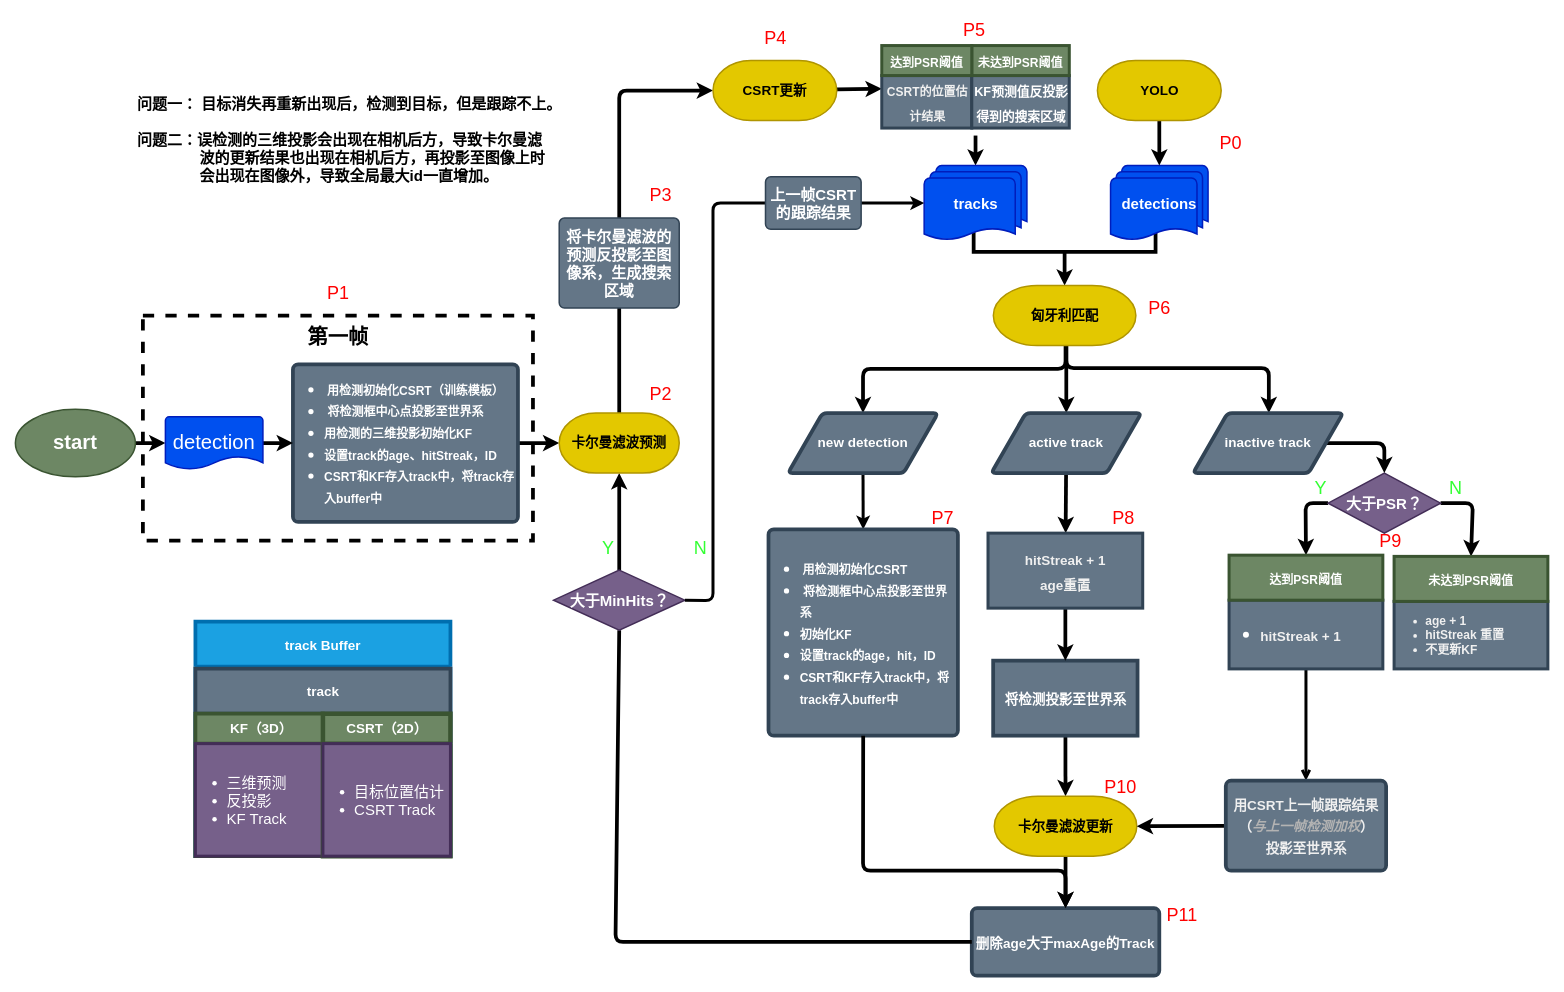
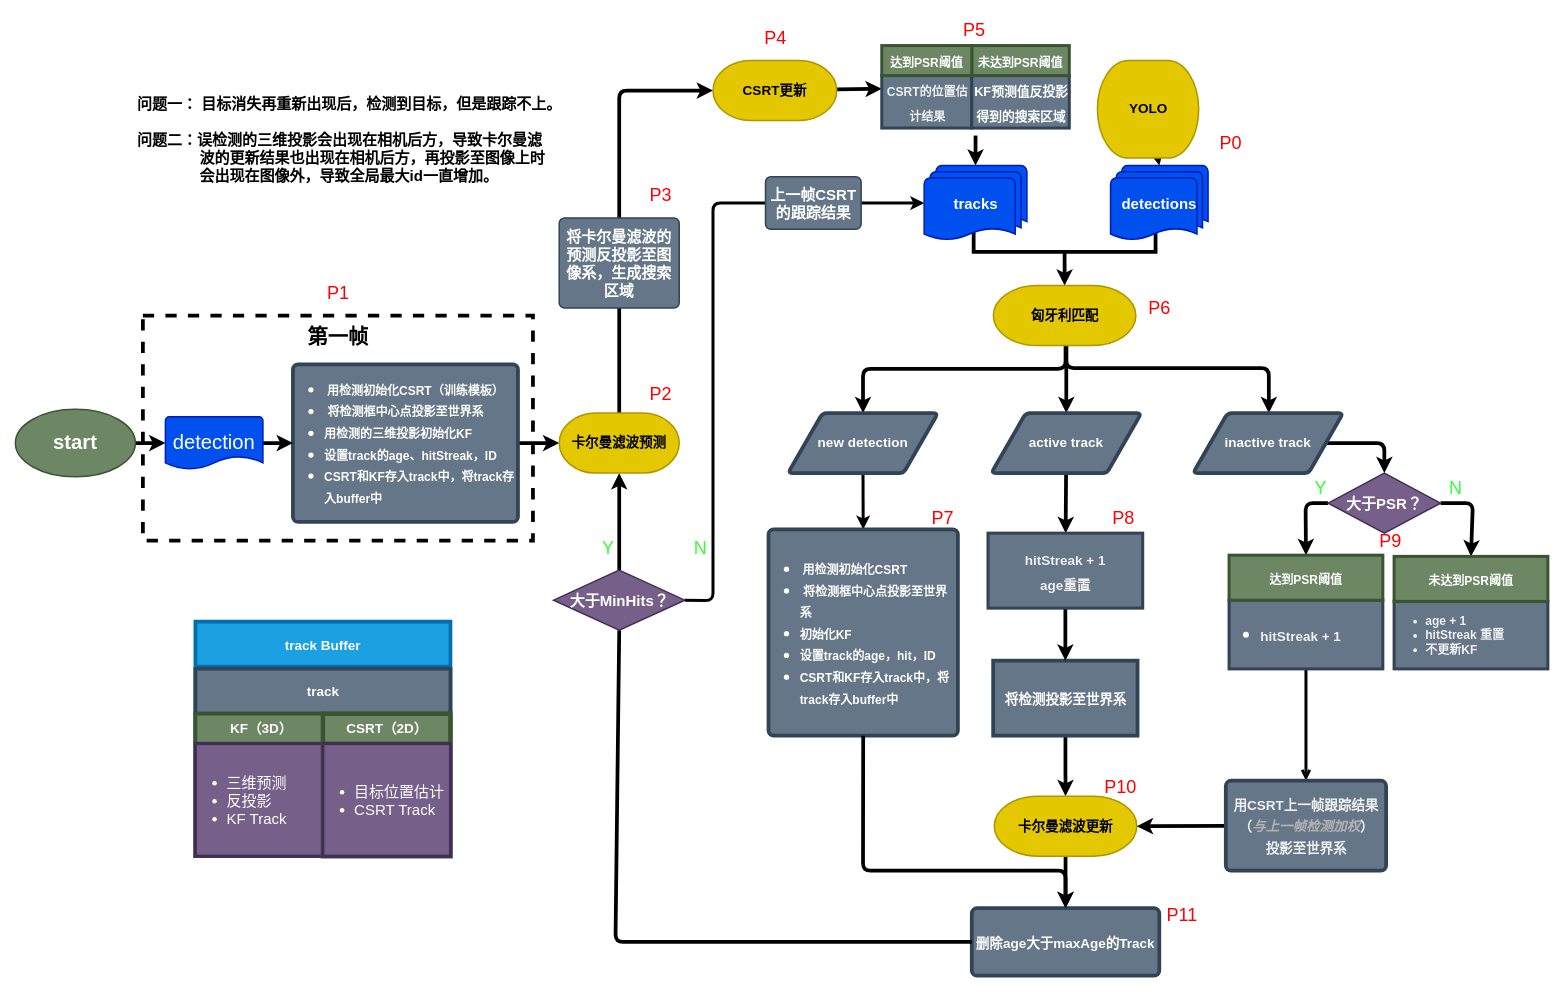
(1159, 90) -> (1148, 109)
